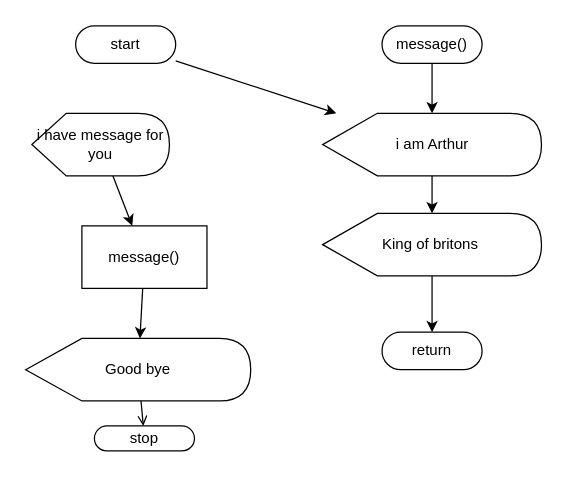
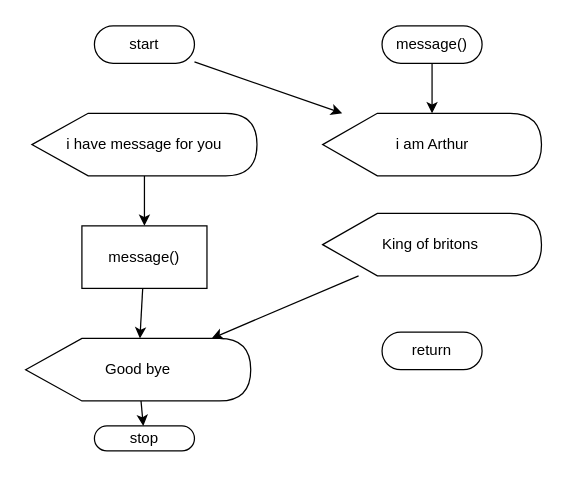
(126, 44) -> (144, 44)
(101, 144) -> (144, 144)
(432, 190) -> none
(432, 300) -> (289, 305)
(143, 418) -> (142, 416)
